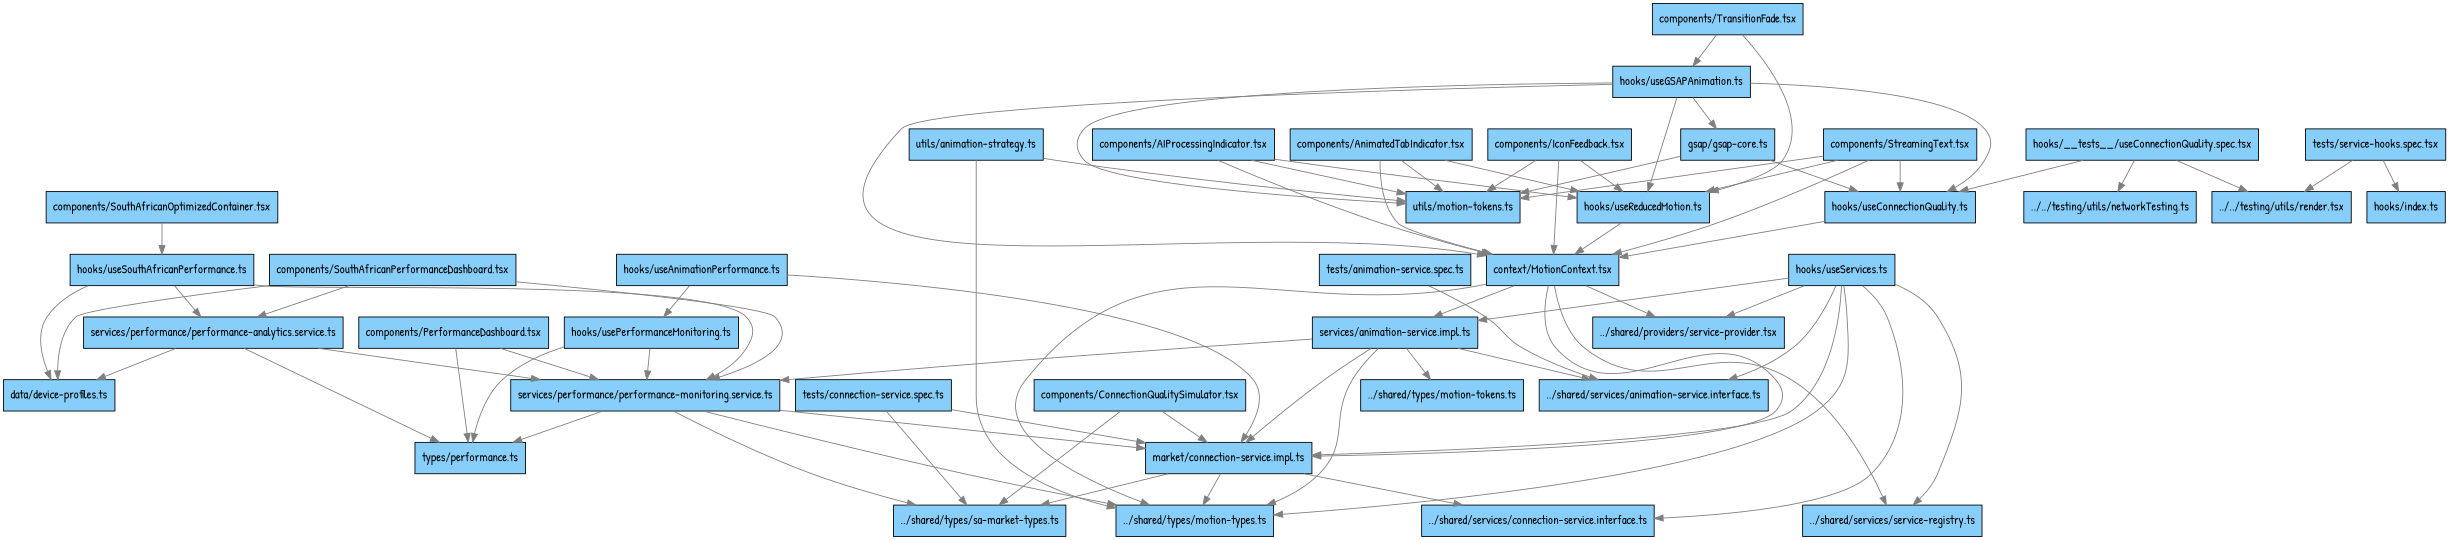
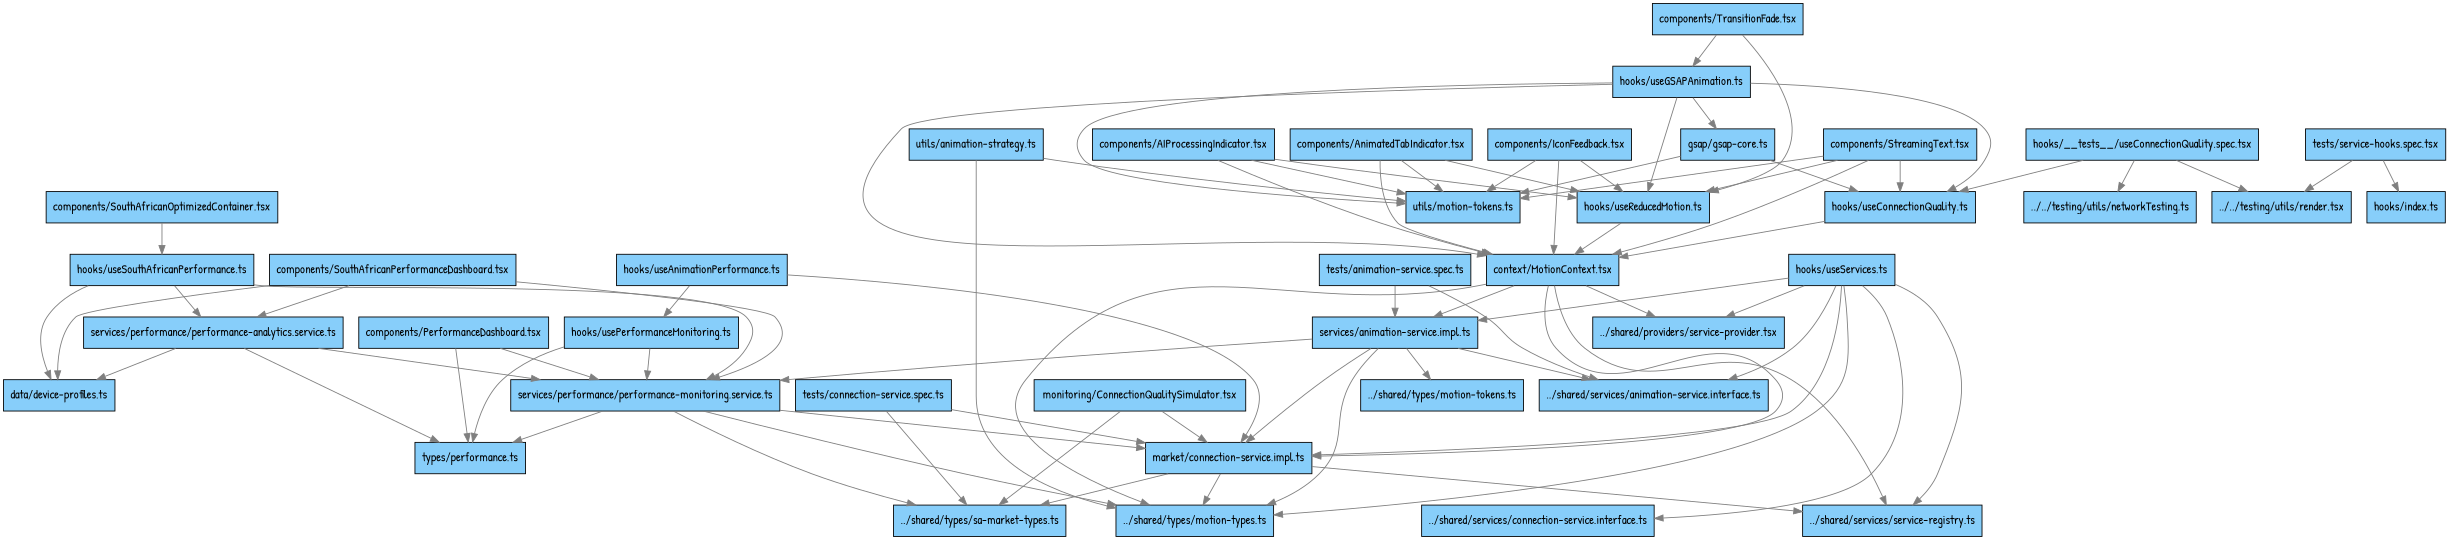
none -> (1395, 300)
(1140, 395) -> (1140, 395)
(1379, 489) -> (1565, 490)
